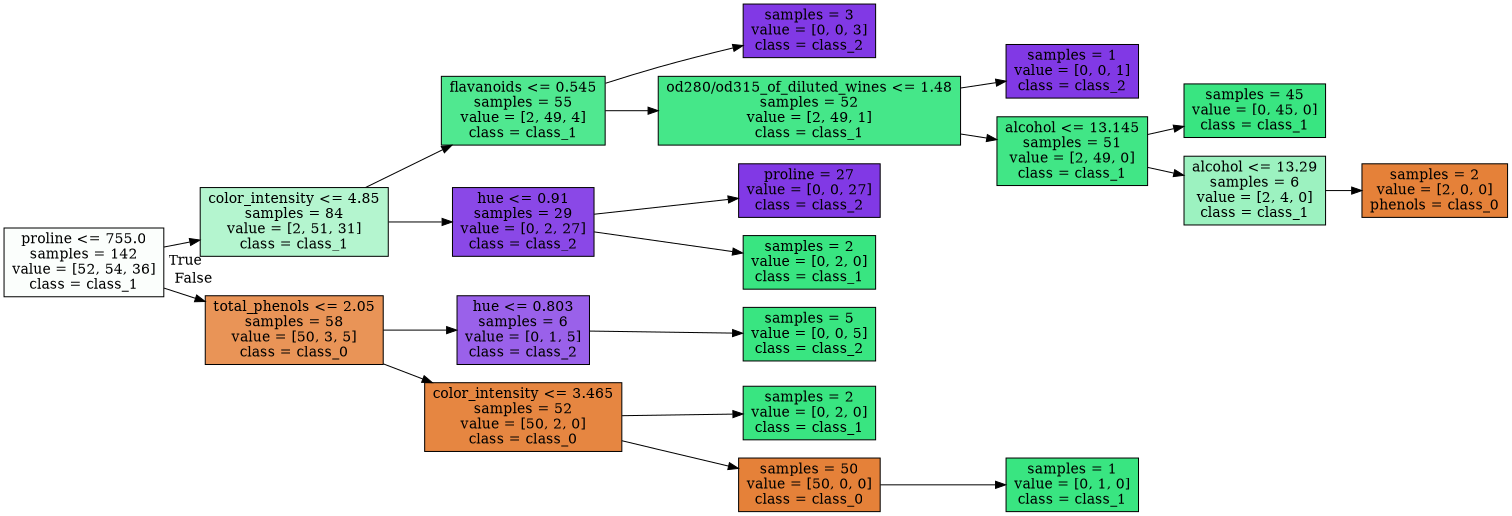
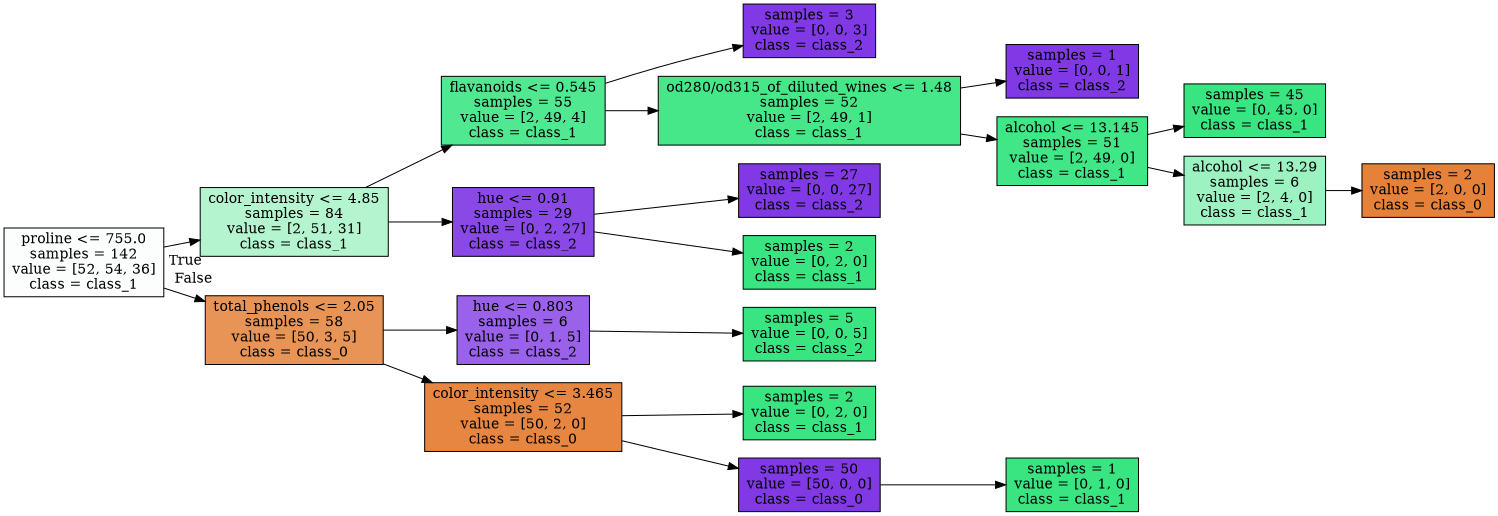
(809, 191) -> (809, 191)
(1435, 191) -> (1428, 191)
(809, 485) -> (809, 485)
